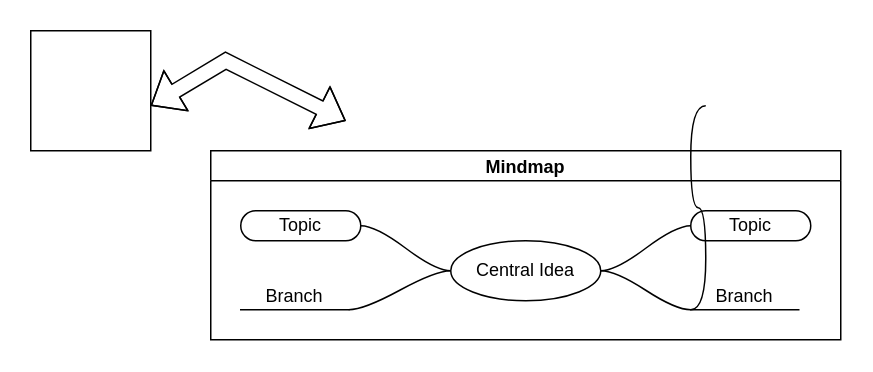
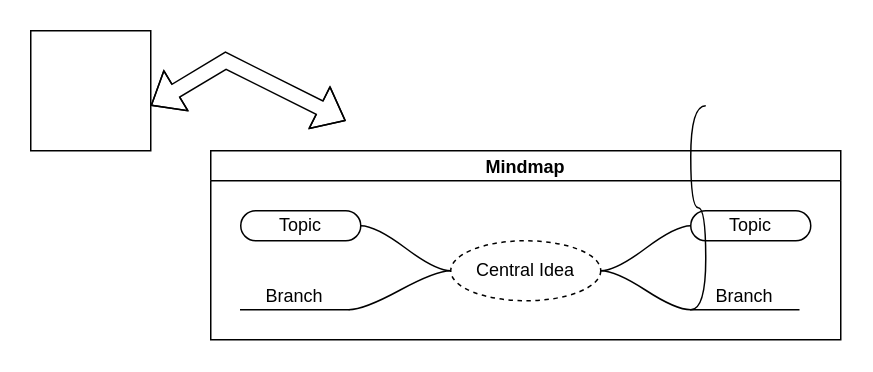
(526, 271) -> (526, 271)
